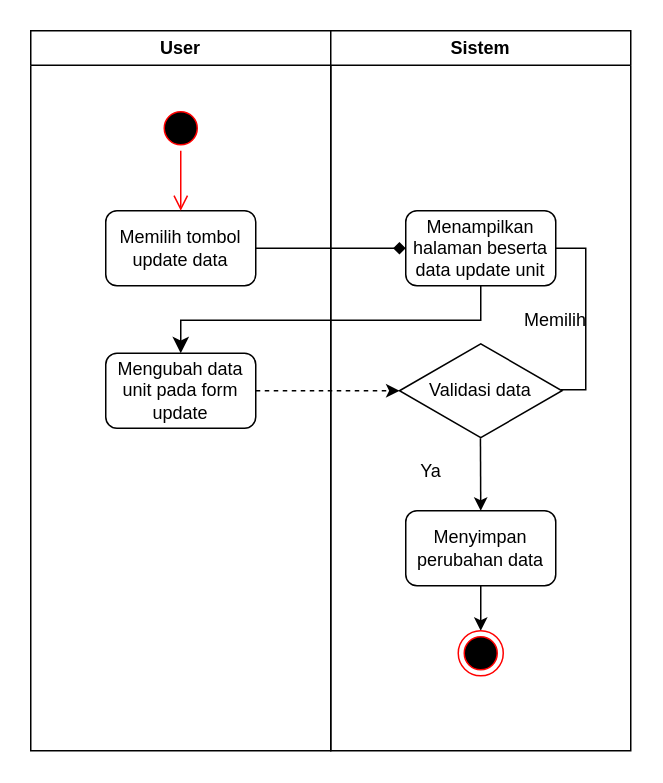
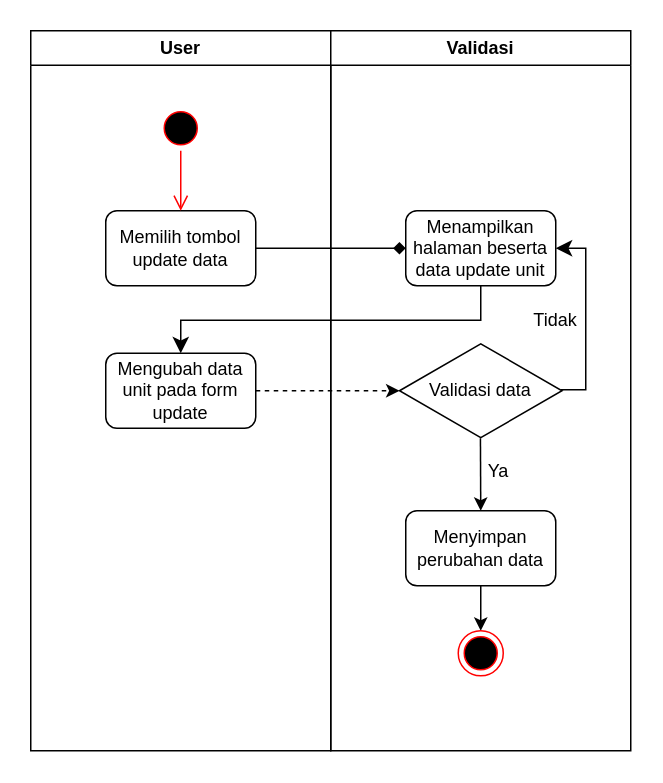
(481, 49) -> (481, 49)
(563, 248) -> (569, 248)
(556, 320) -> (556, 320)
(431, 472) -> (499, 472)
